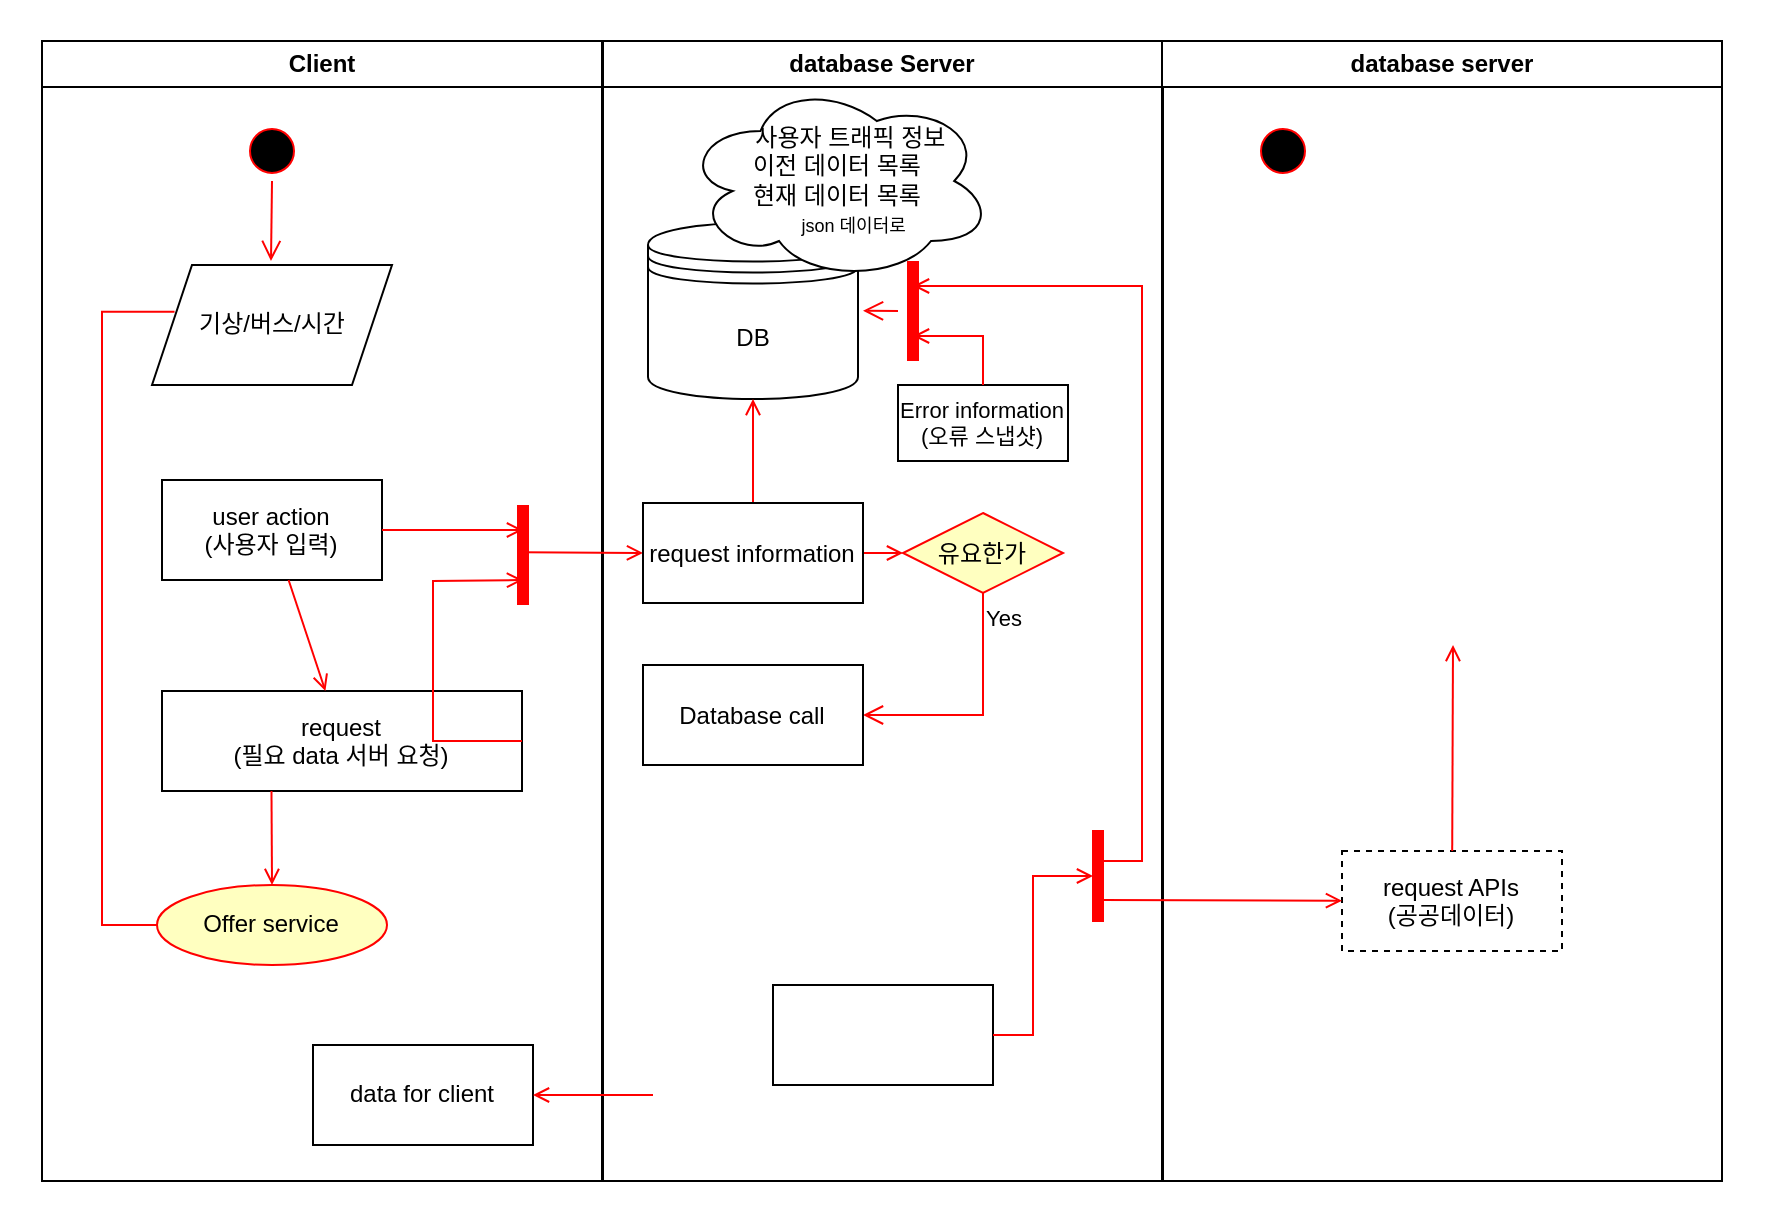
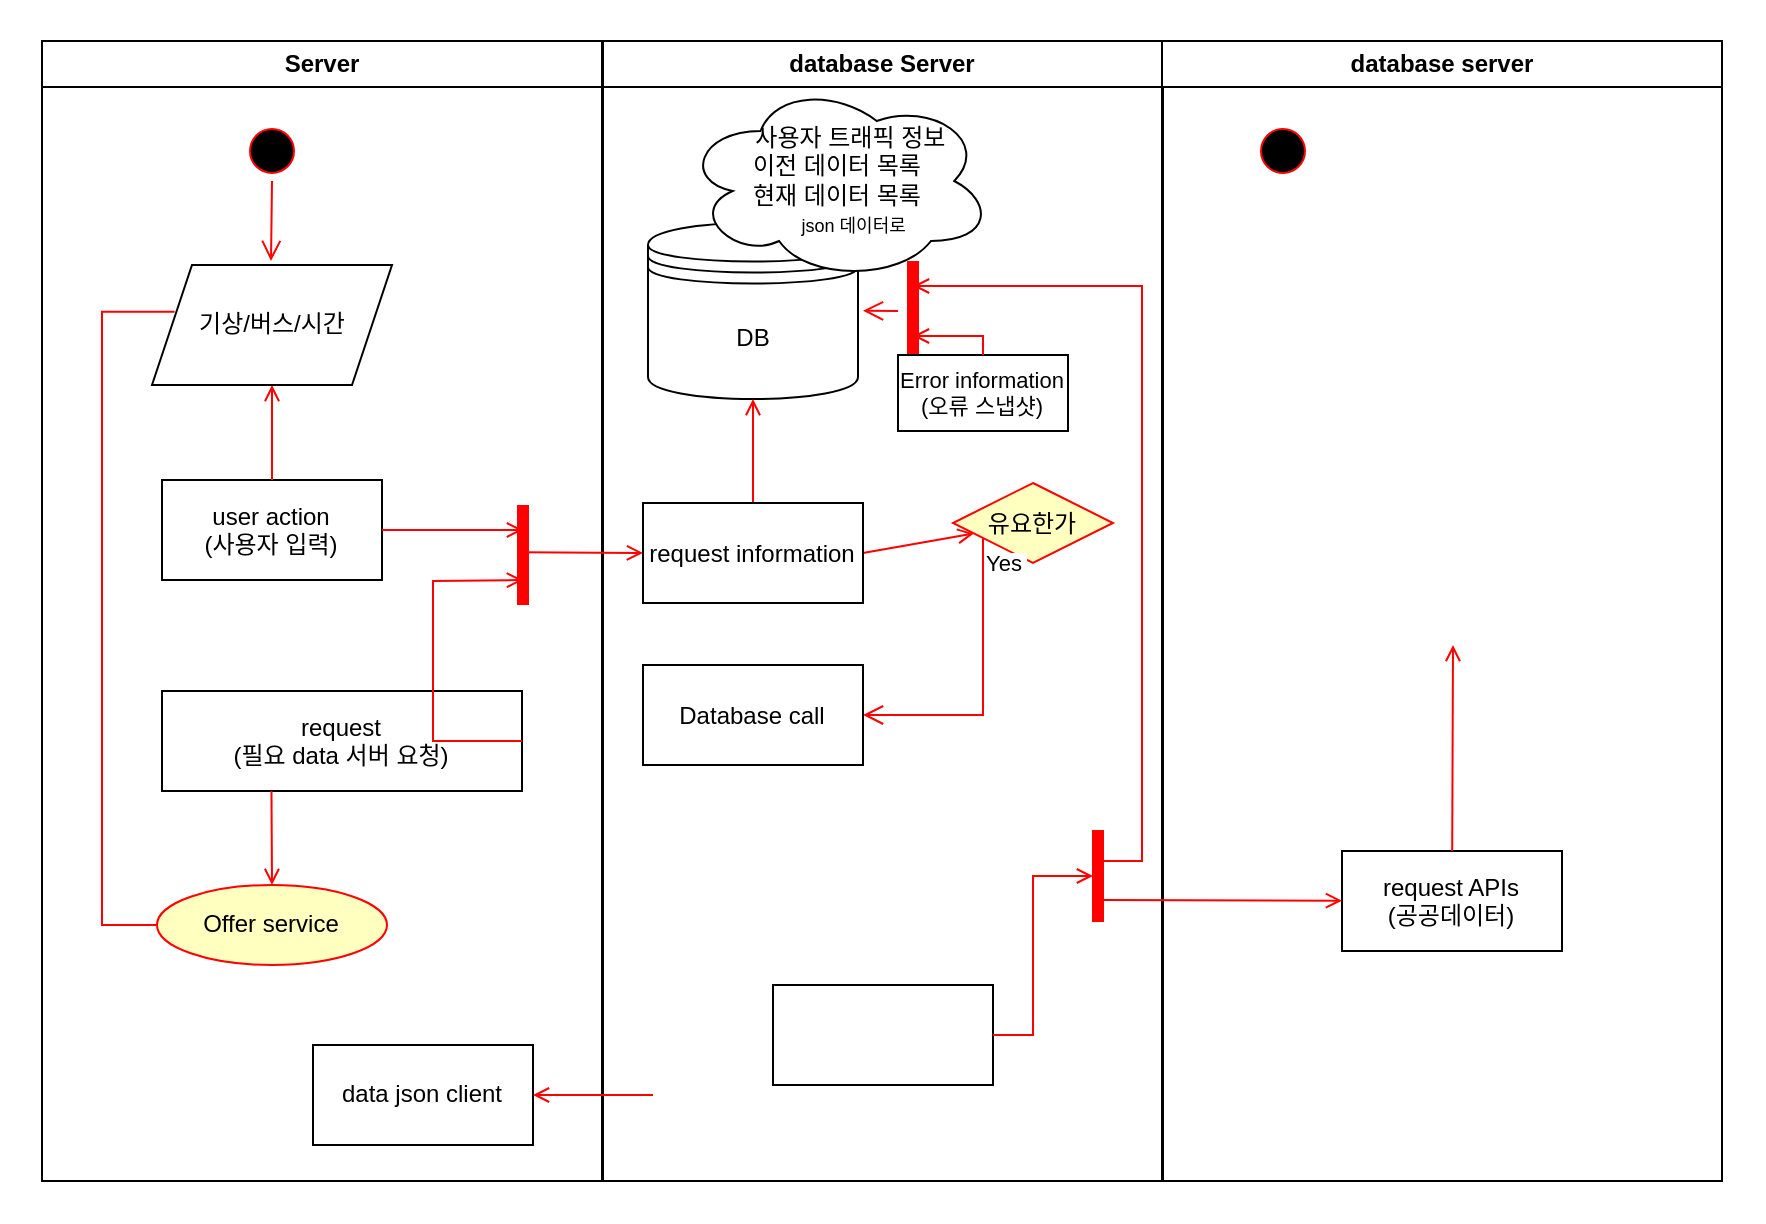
(323, 65) -> (323, 65)
(983, 423) -> (983, 393)
(983, 553) -> (1033, 523)
(306, 633) -> (272, 435)
(1452, 901) -> (1452, 901)
(423, 1095) -> (423, 1095)
